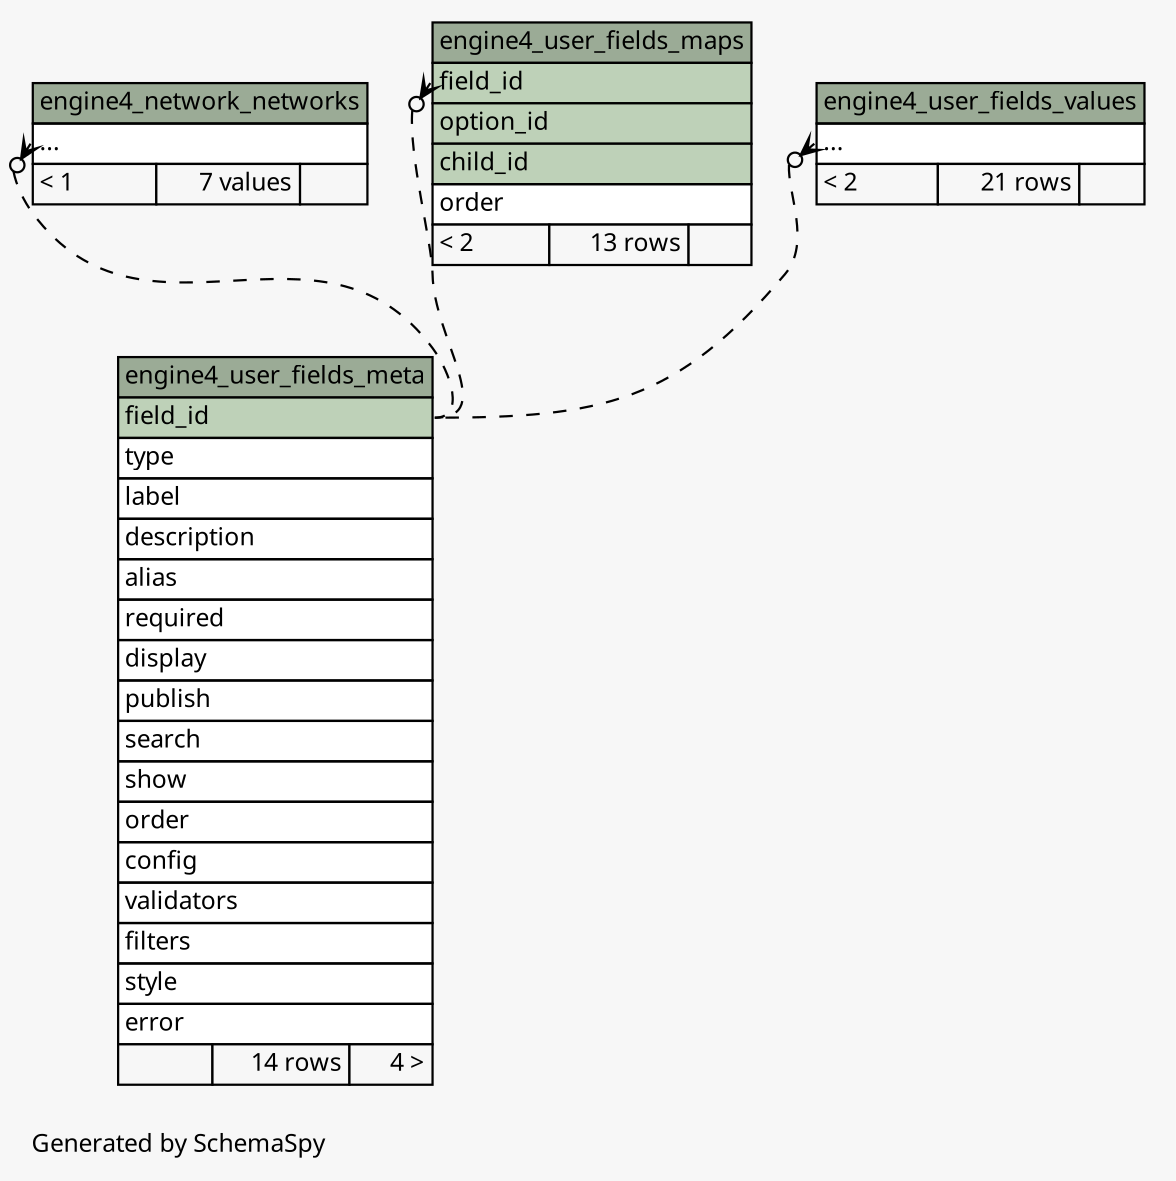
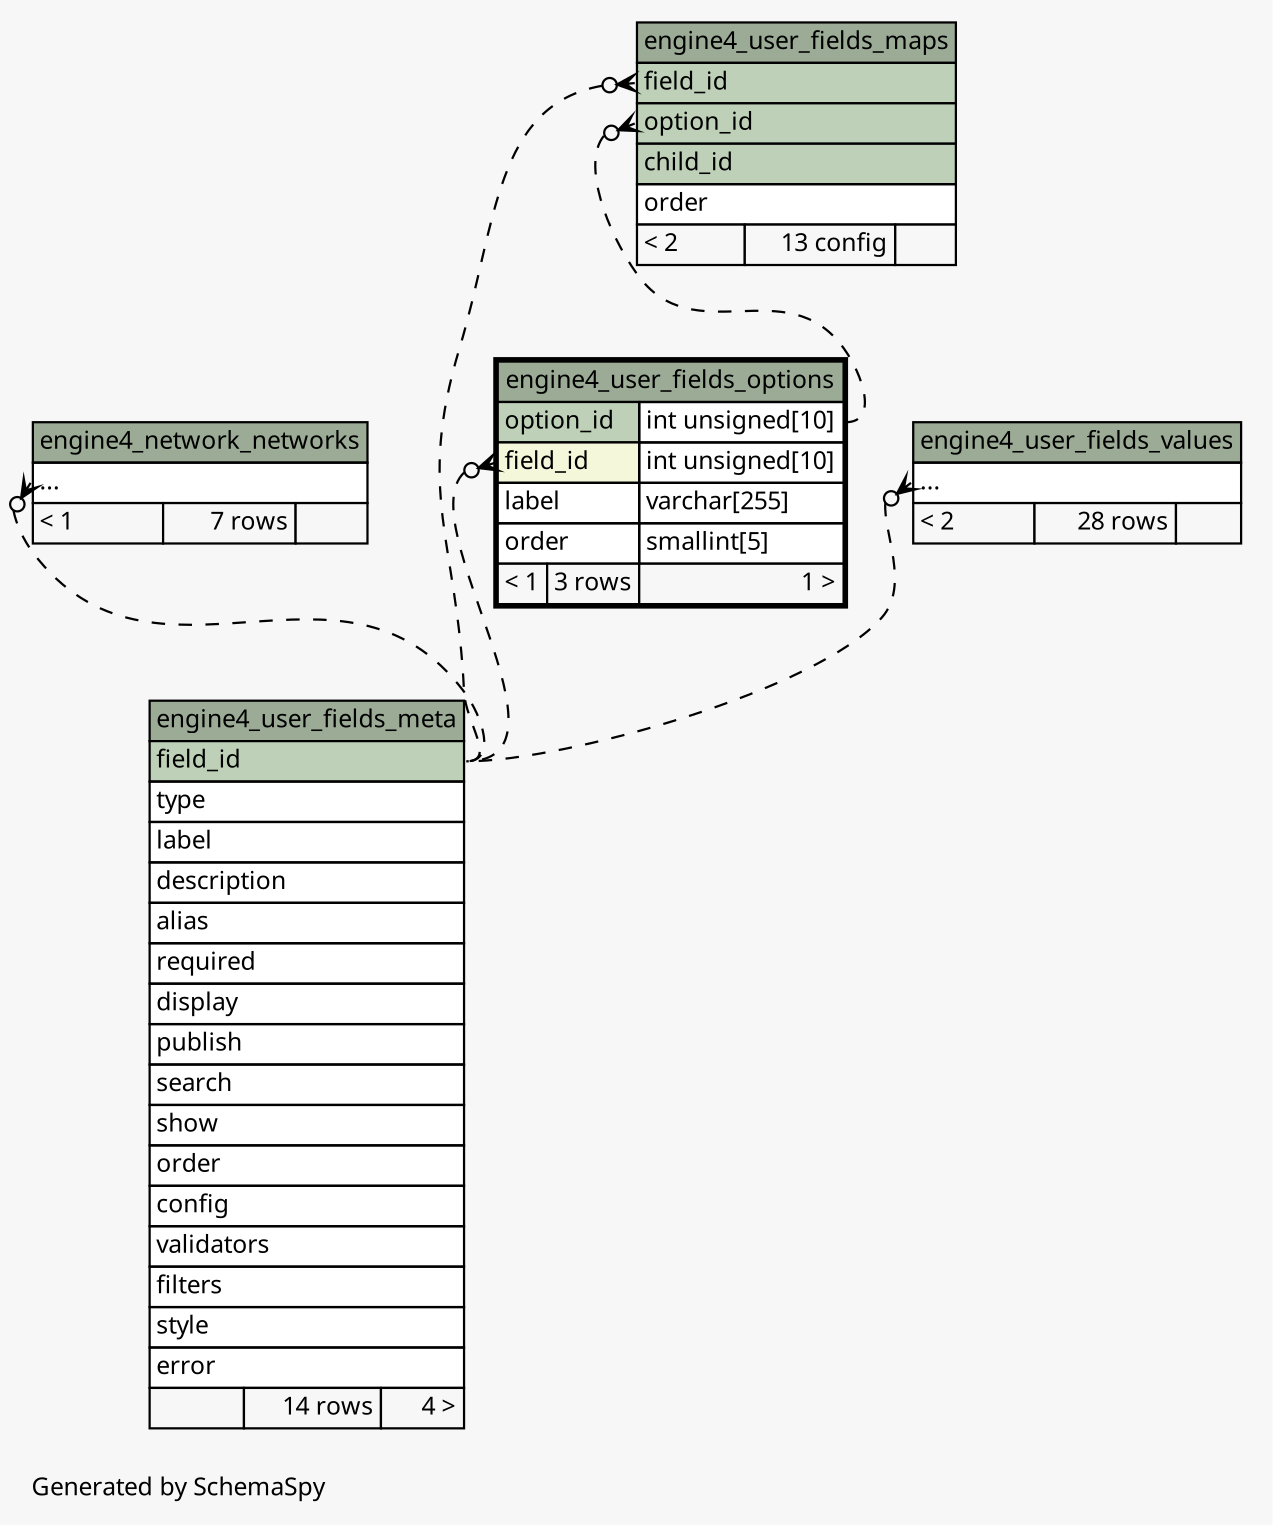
(246, 183) -> (250, 522)
(1027, 183) -> (1123, 522)
(636, 244) -> (835, 244)
none -> (671, 483)
